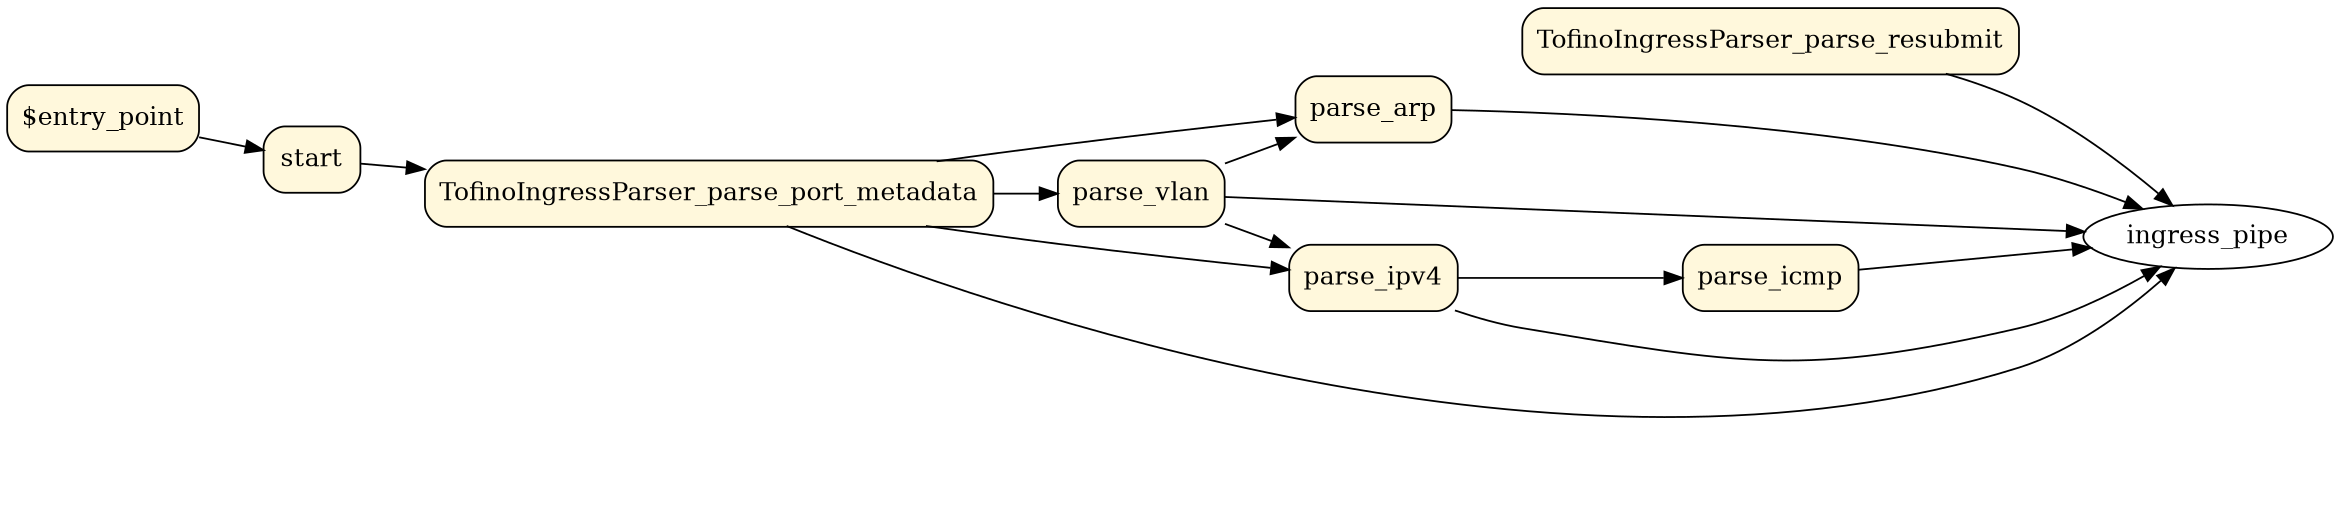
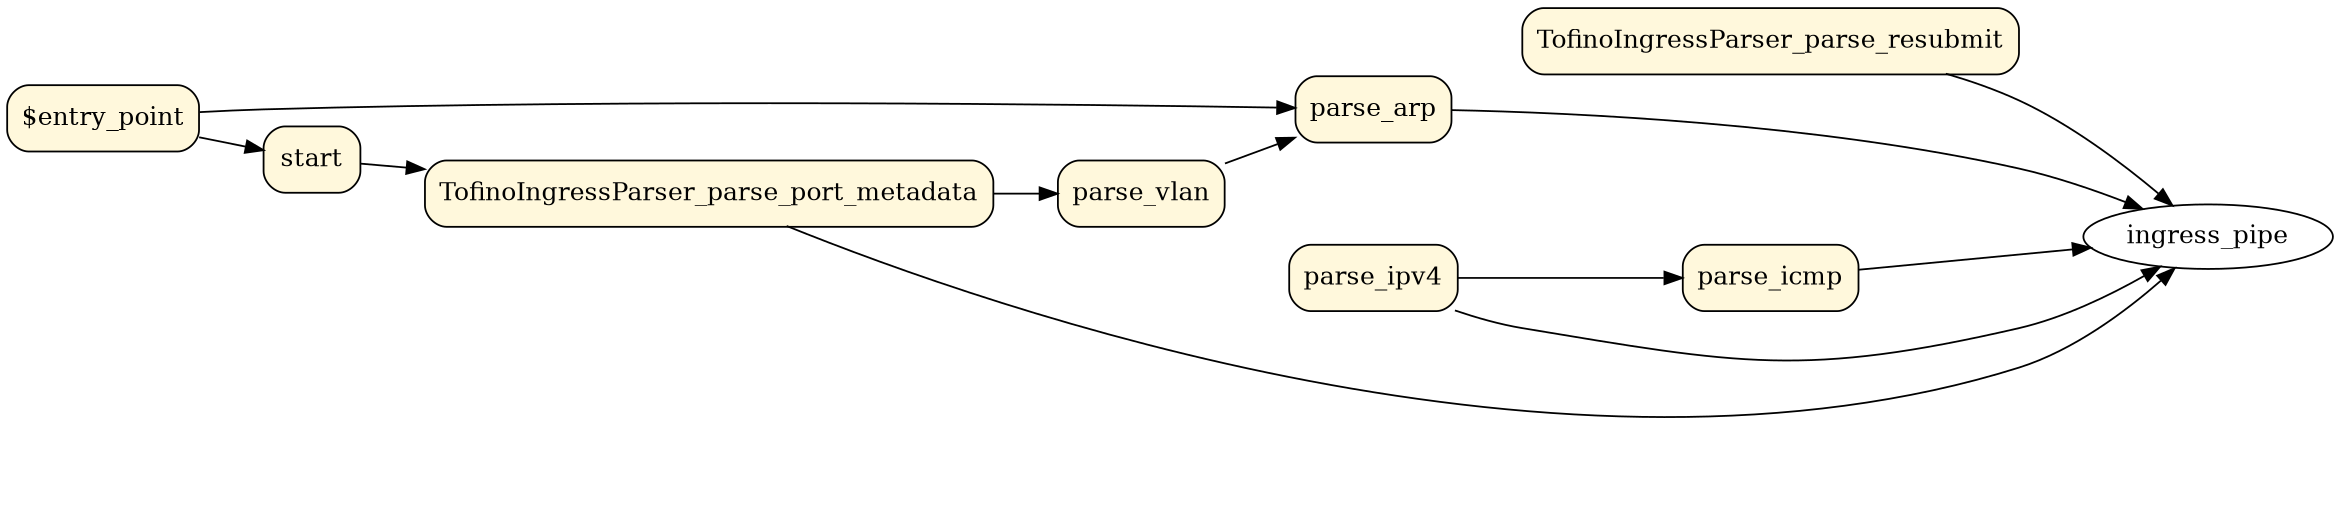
(1106, 139) -> (738, 103)
(1645, 214) -> none
(1248, 233) -> none
(1098, 249) -> none
